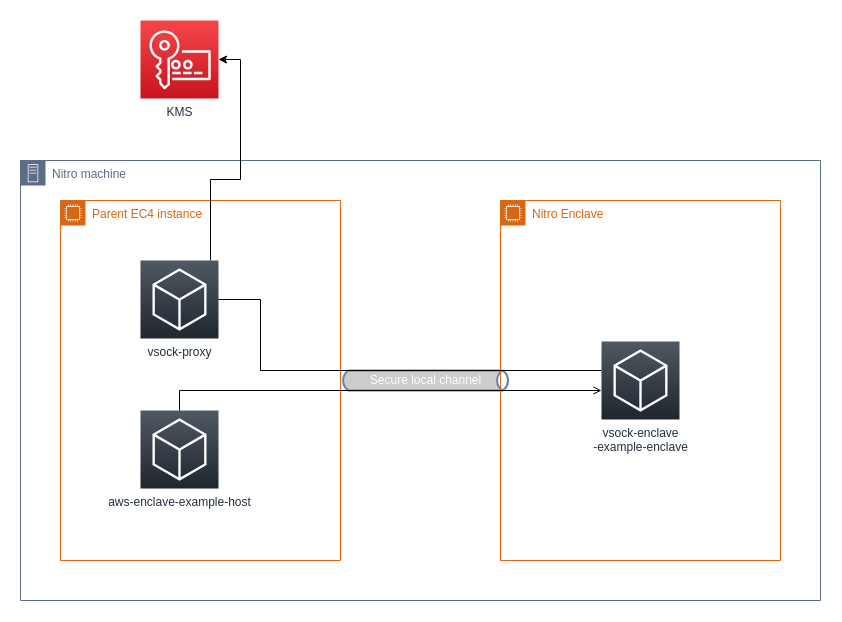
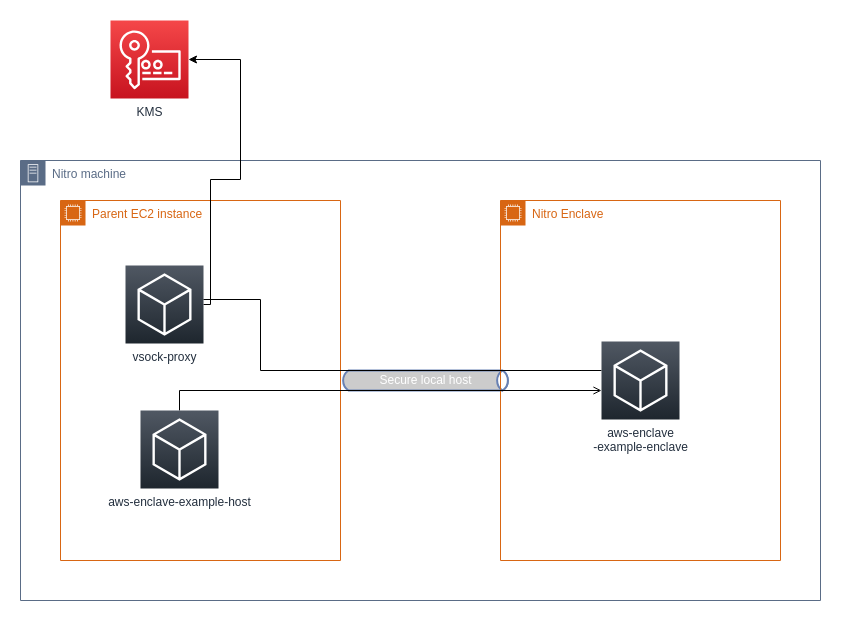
(180, 60) -> (150, 60)
(152, 215) -> (152, 215)
(180, 300) -> (165, 305)
(426, 381) -> (426, 381)
(641, 441) -> (641, 441)
